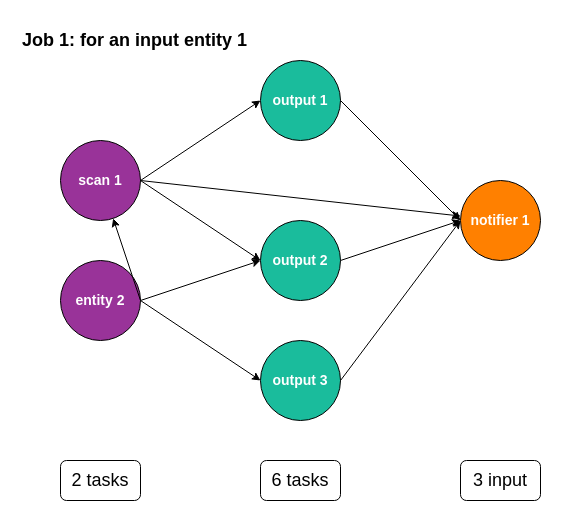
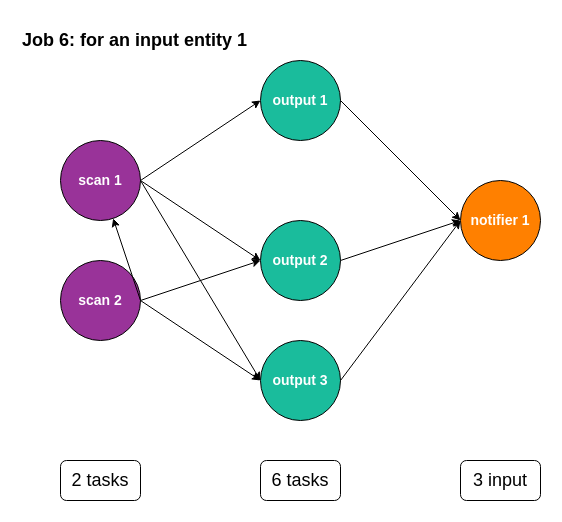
(116, 41) -> (116, 41)
(299, 198) -> (199, 279)
(101, 301) -> (101, 301)
